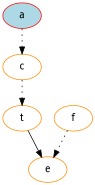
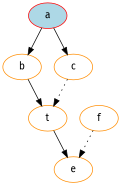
(22, 38) -> (59, 38)
none -> (22, 67)
